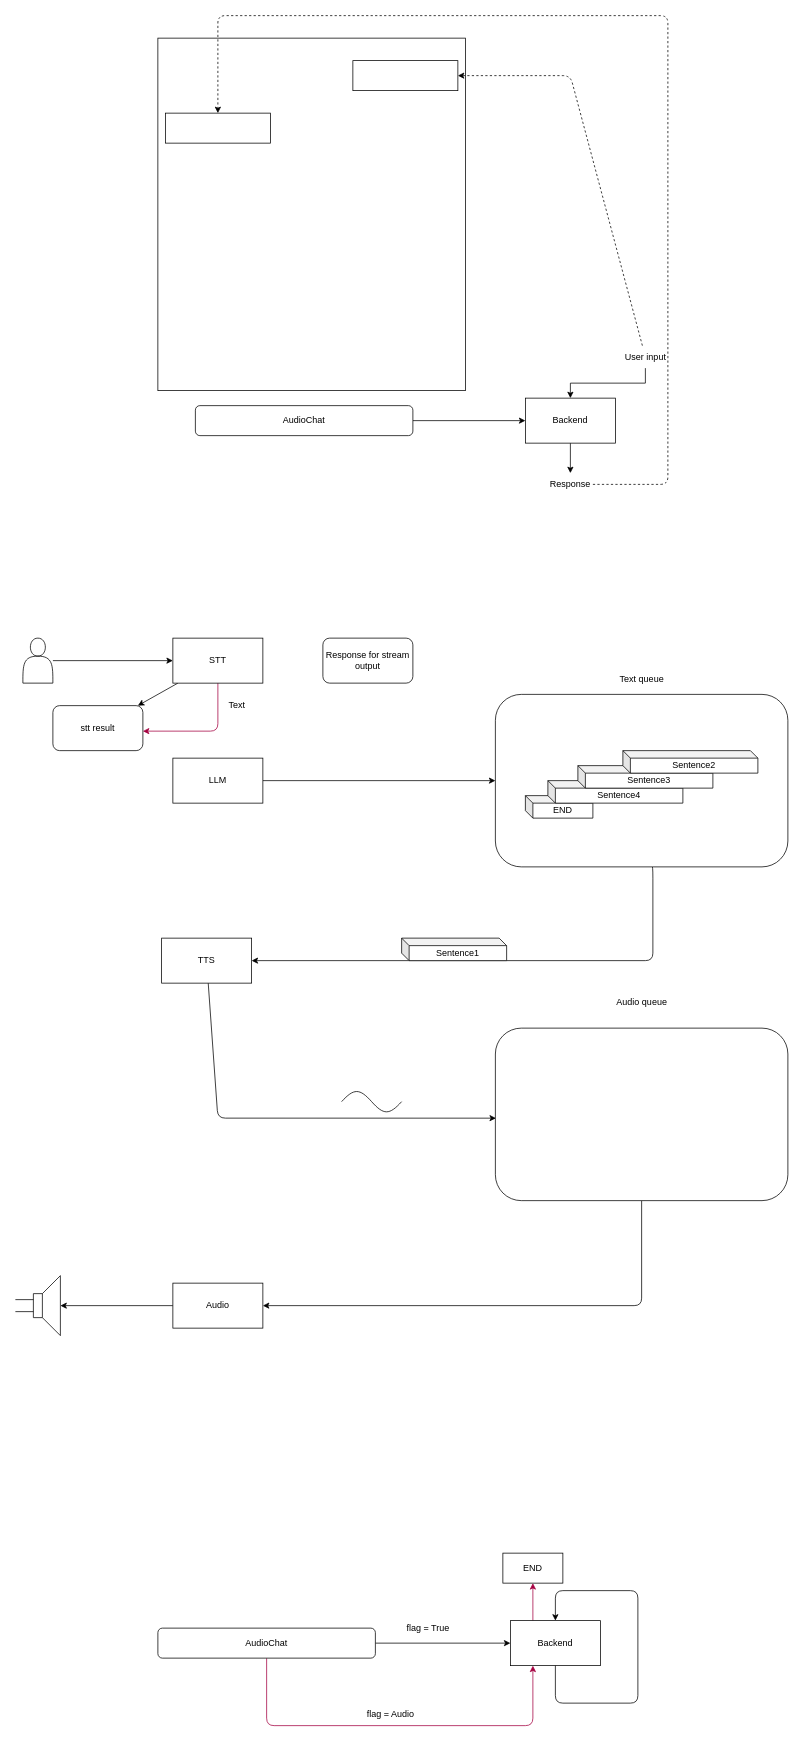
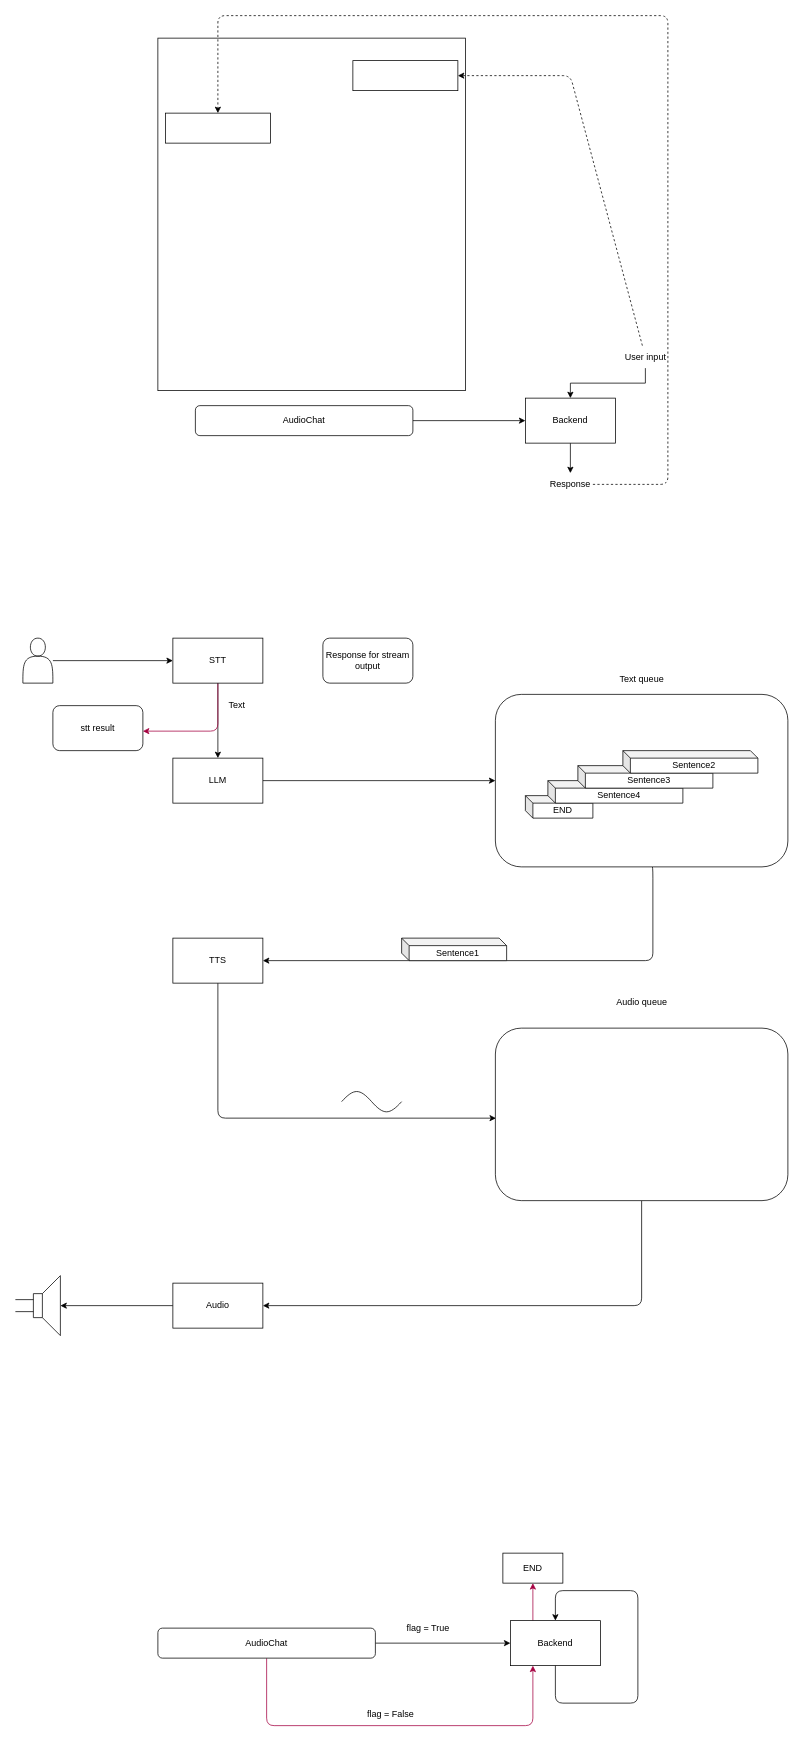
(160, 693) -> (218, 751)
(207, 960) -> (218, 960)
(391, 1714) -> (391, 1714)
